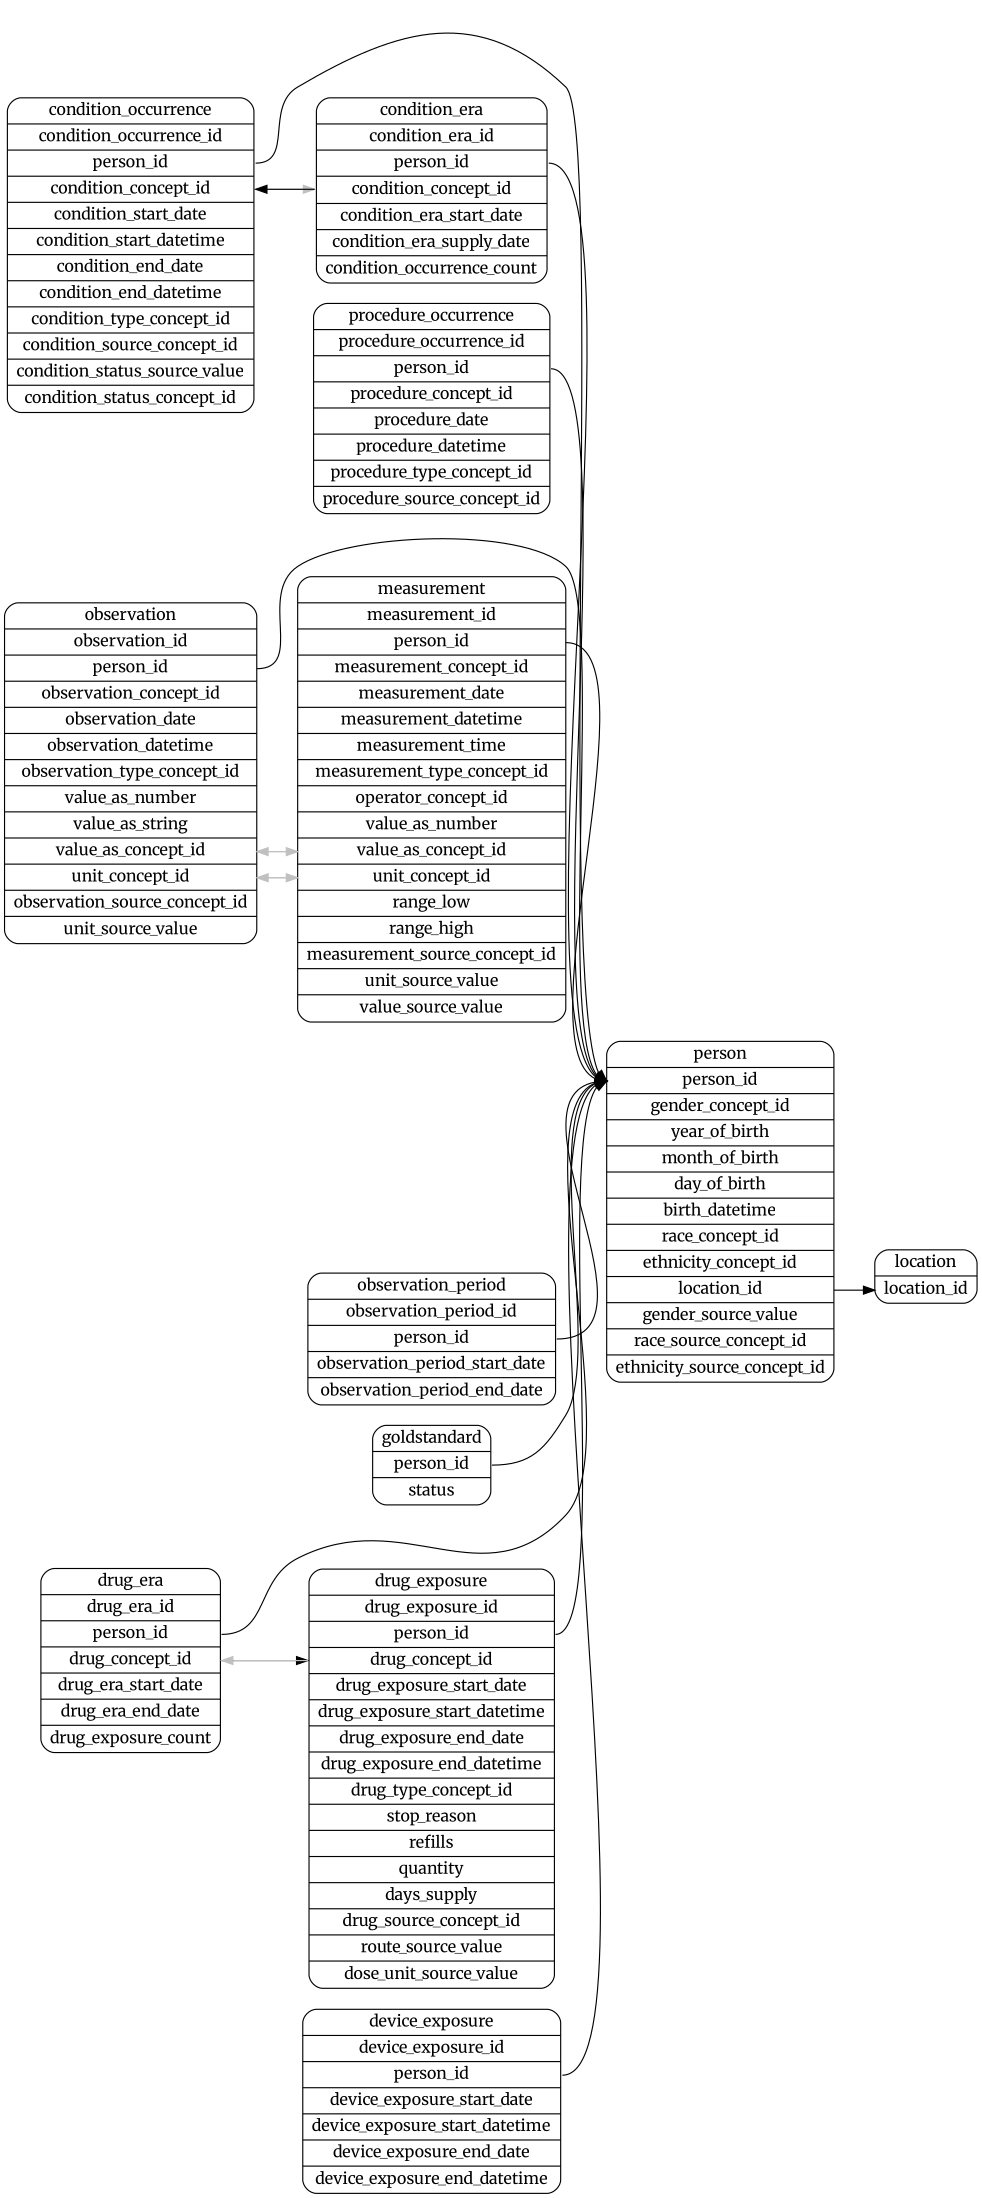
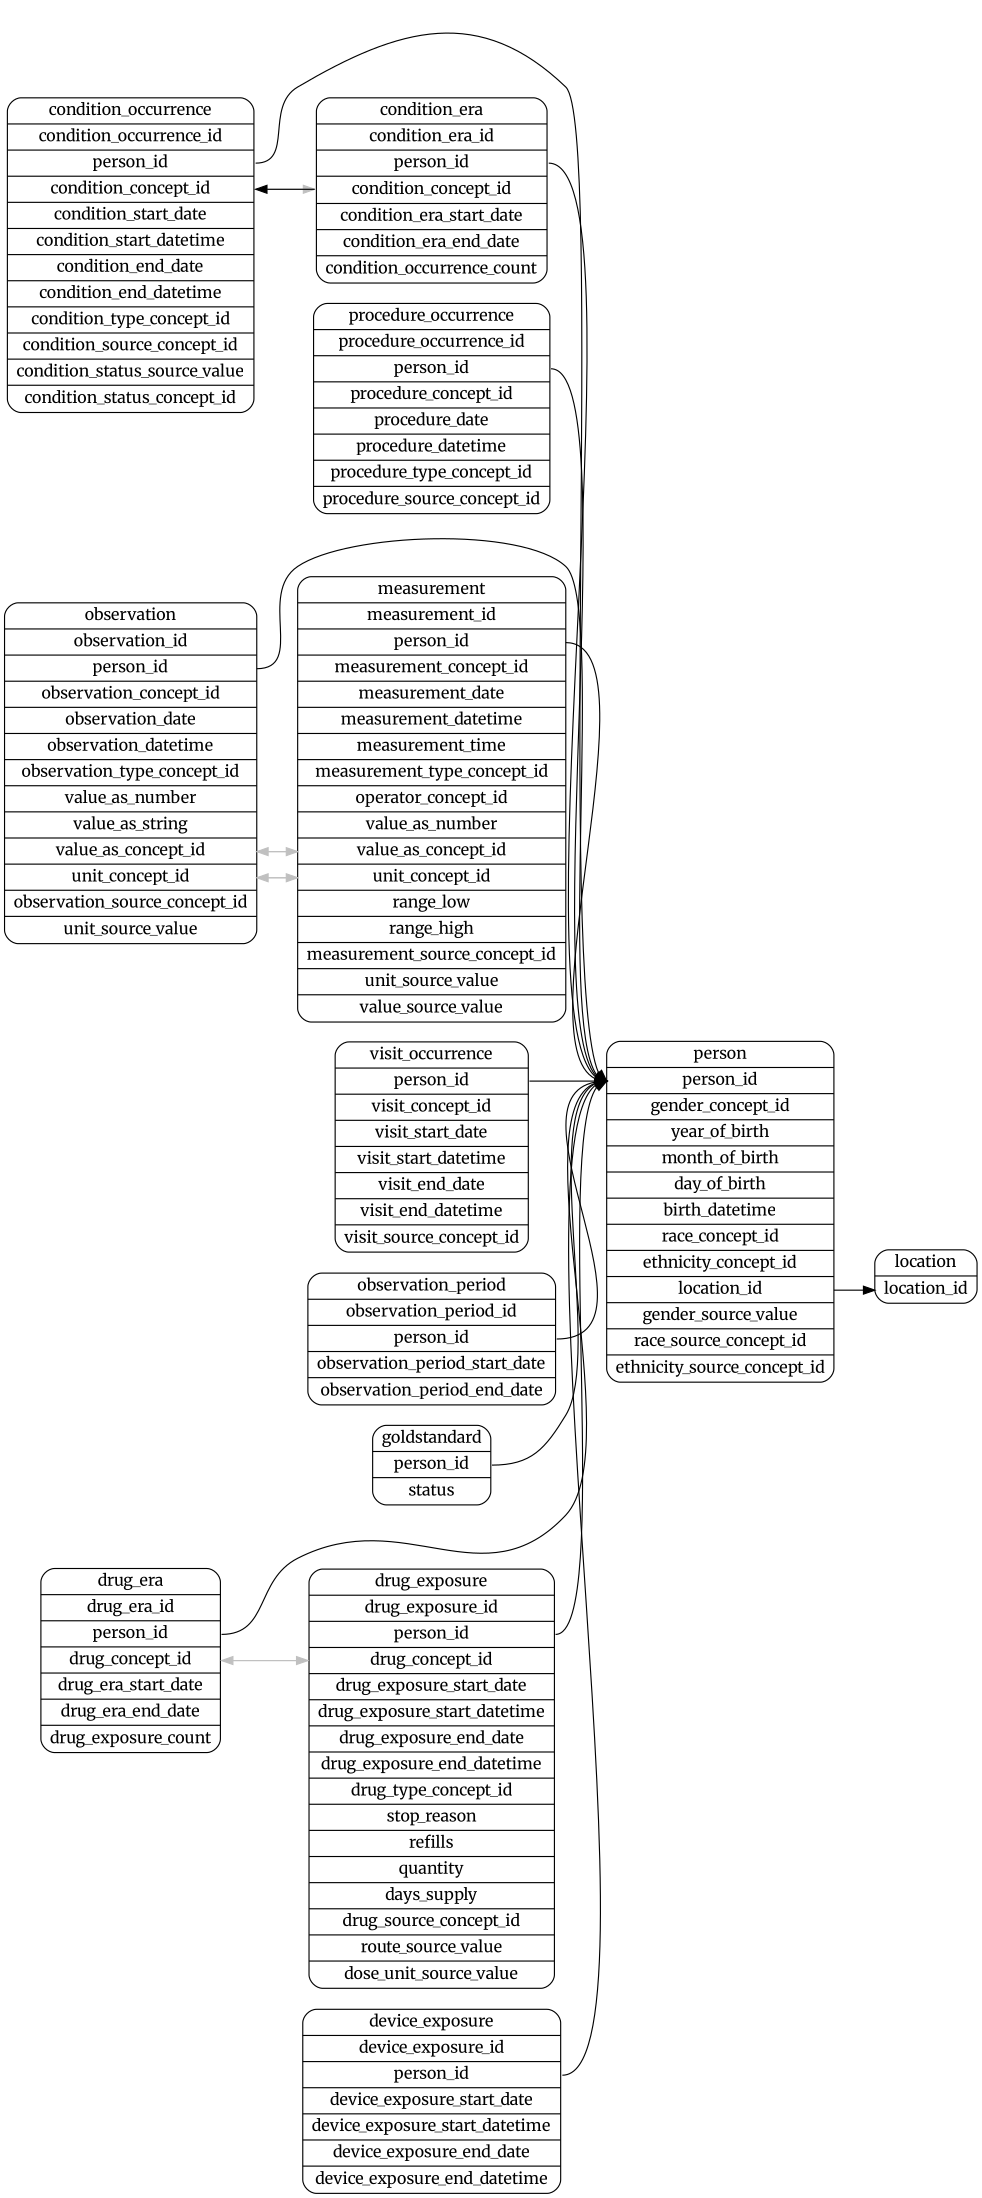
(432, 242) -> (432, 242)
none -> (432, 1147)
(259, 1661) -> (259, 1661)
